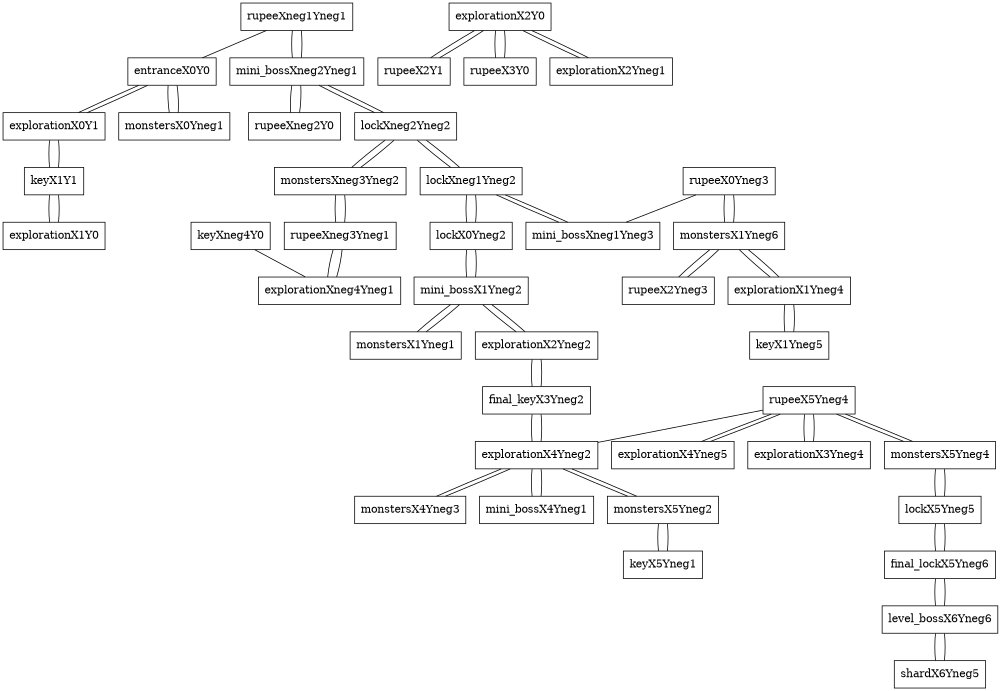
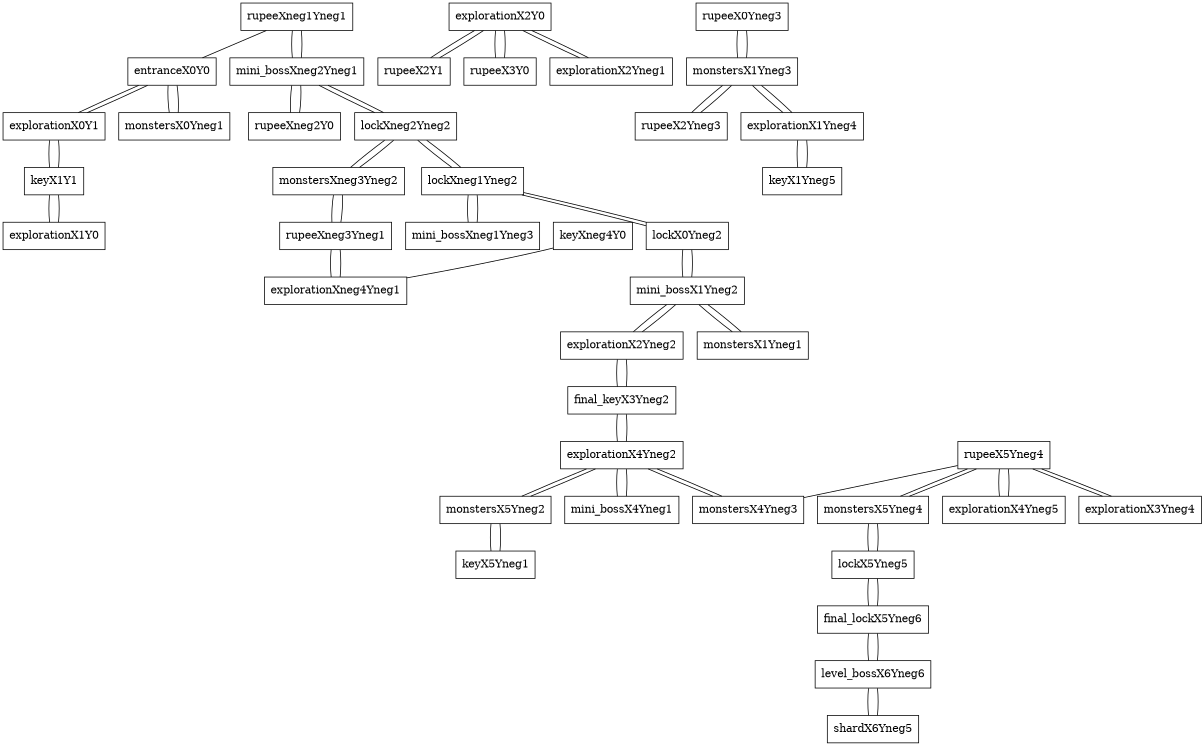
(661, 209) -> none
(729, 236) -> (742, 72)
(680, 426) -> (881, 482)
